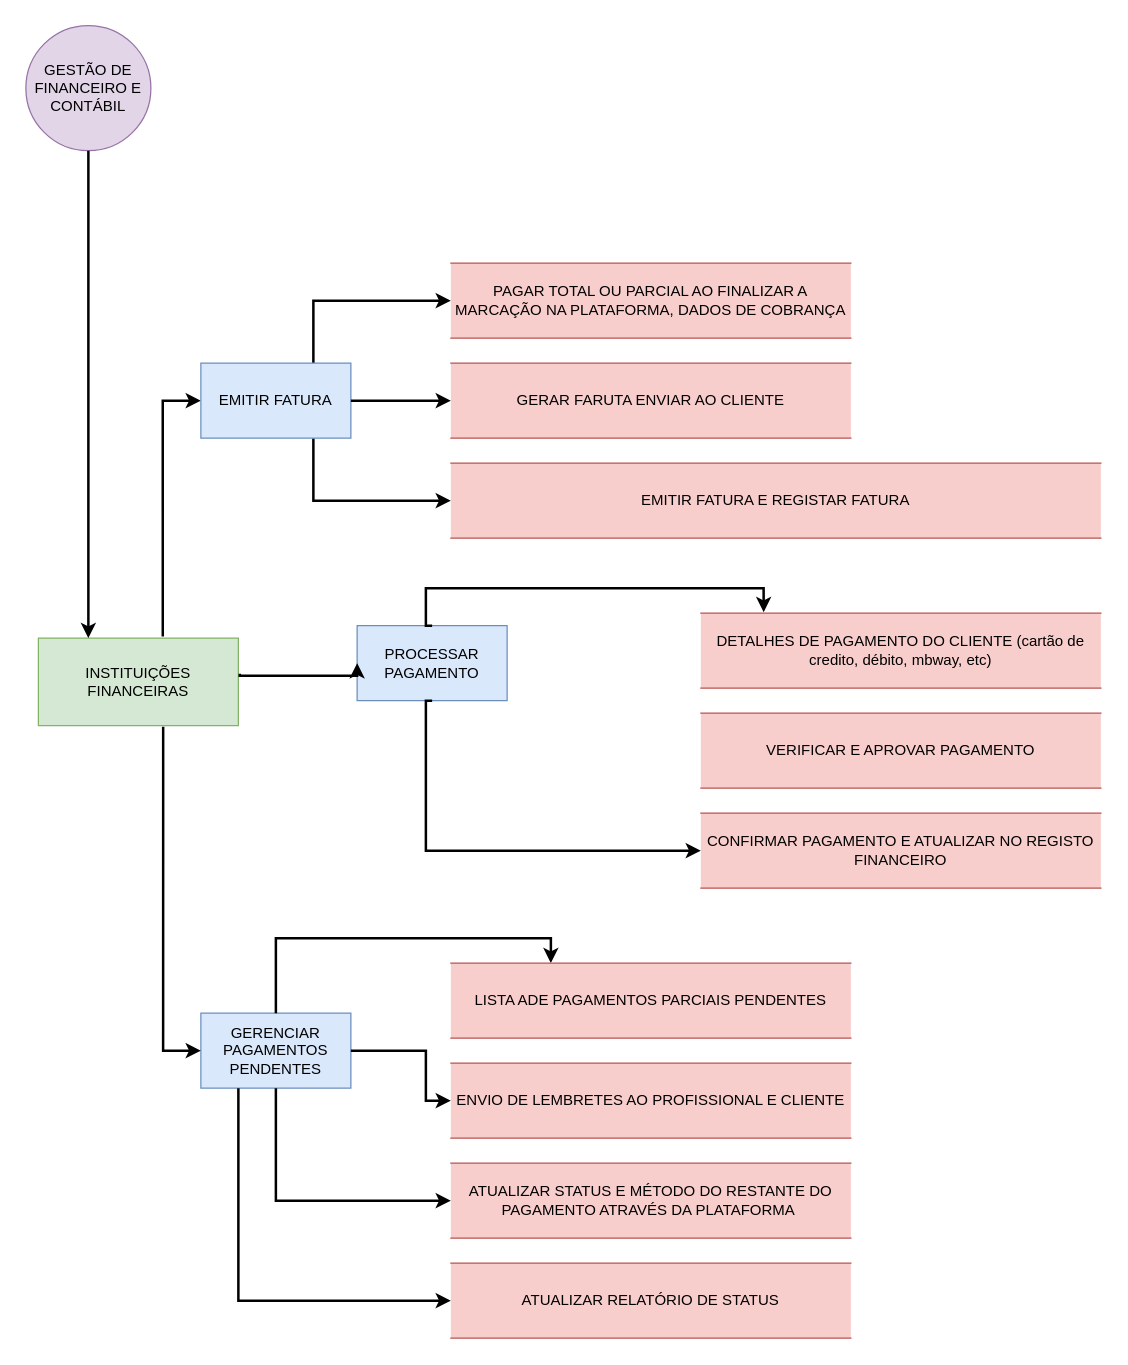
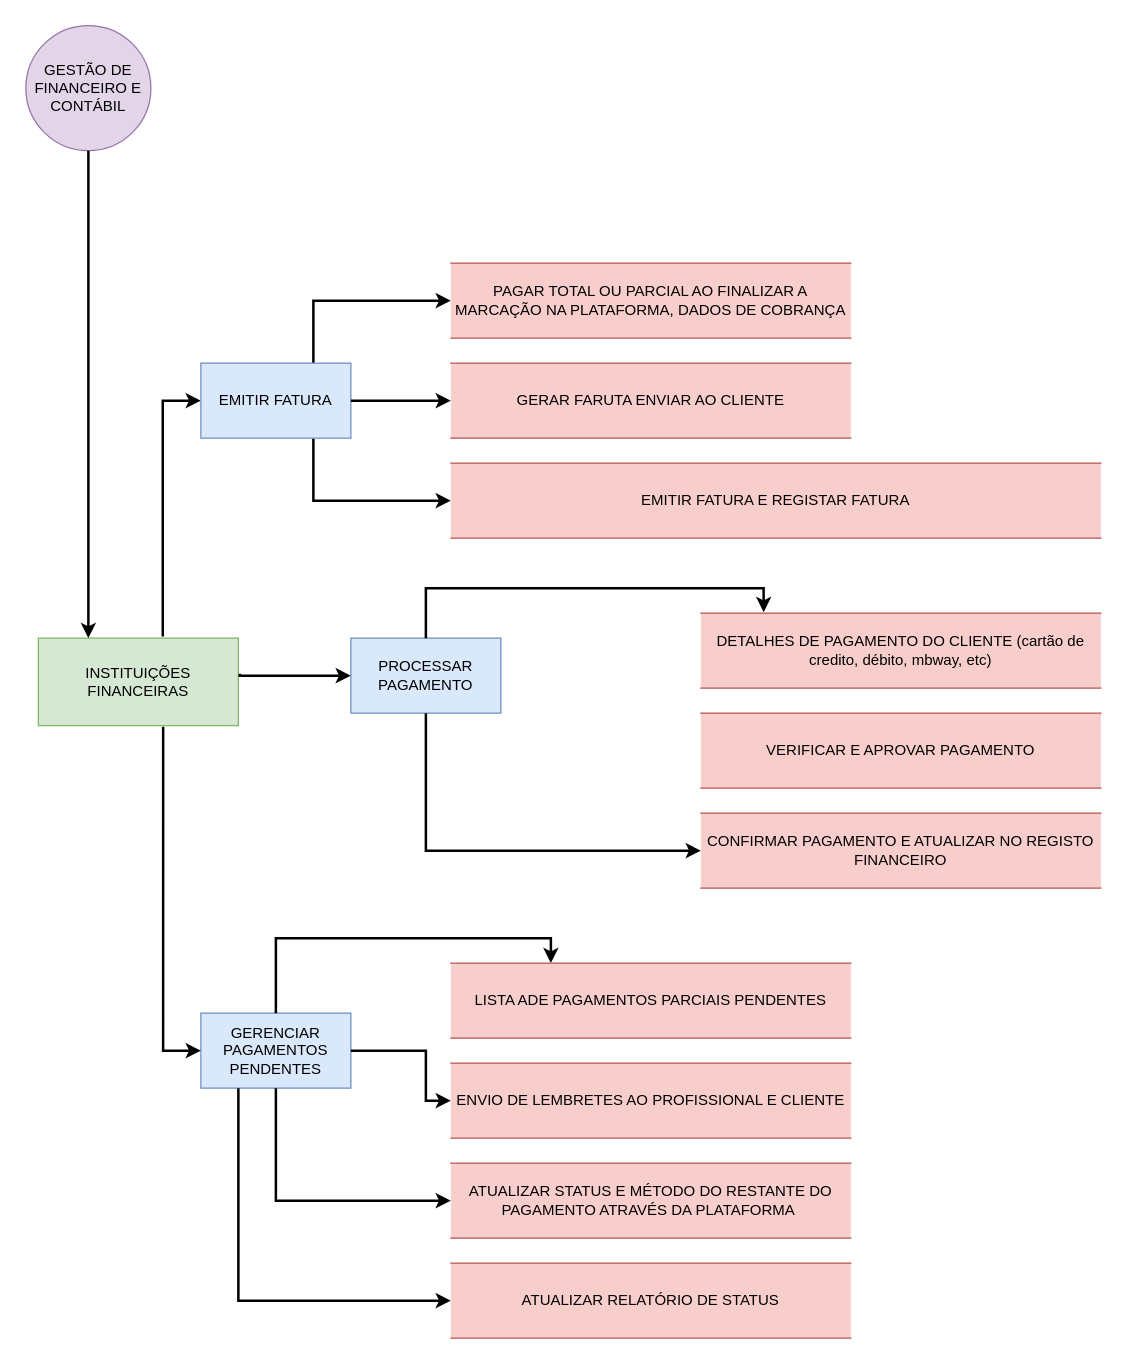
(432, 663) -> (426, 676)
